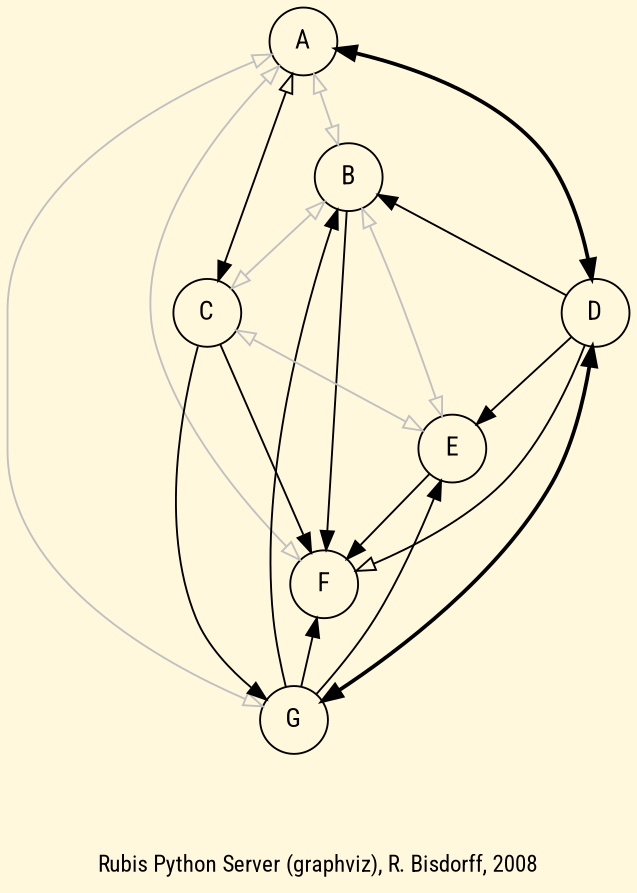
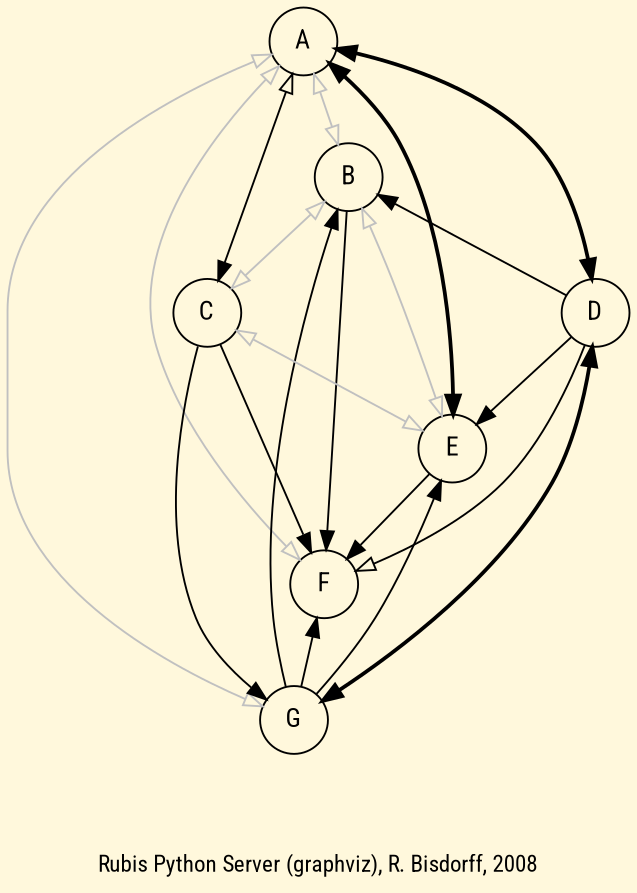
none -> (426, 206)
